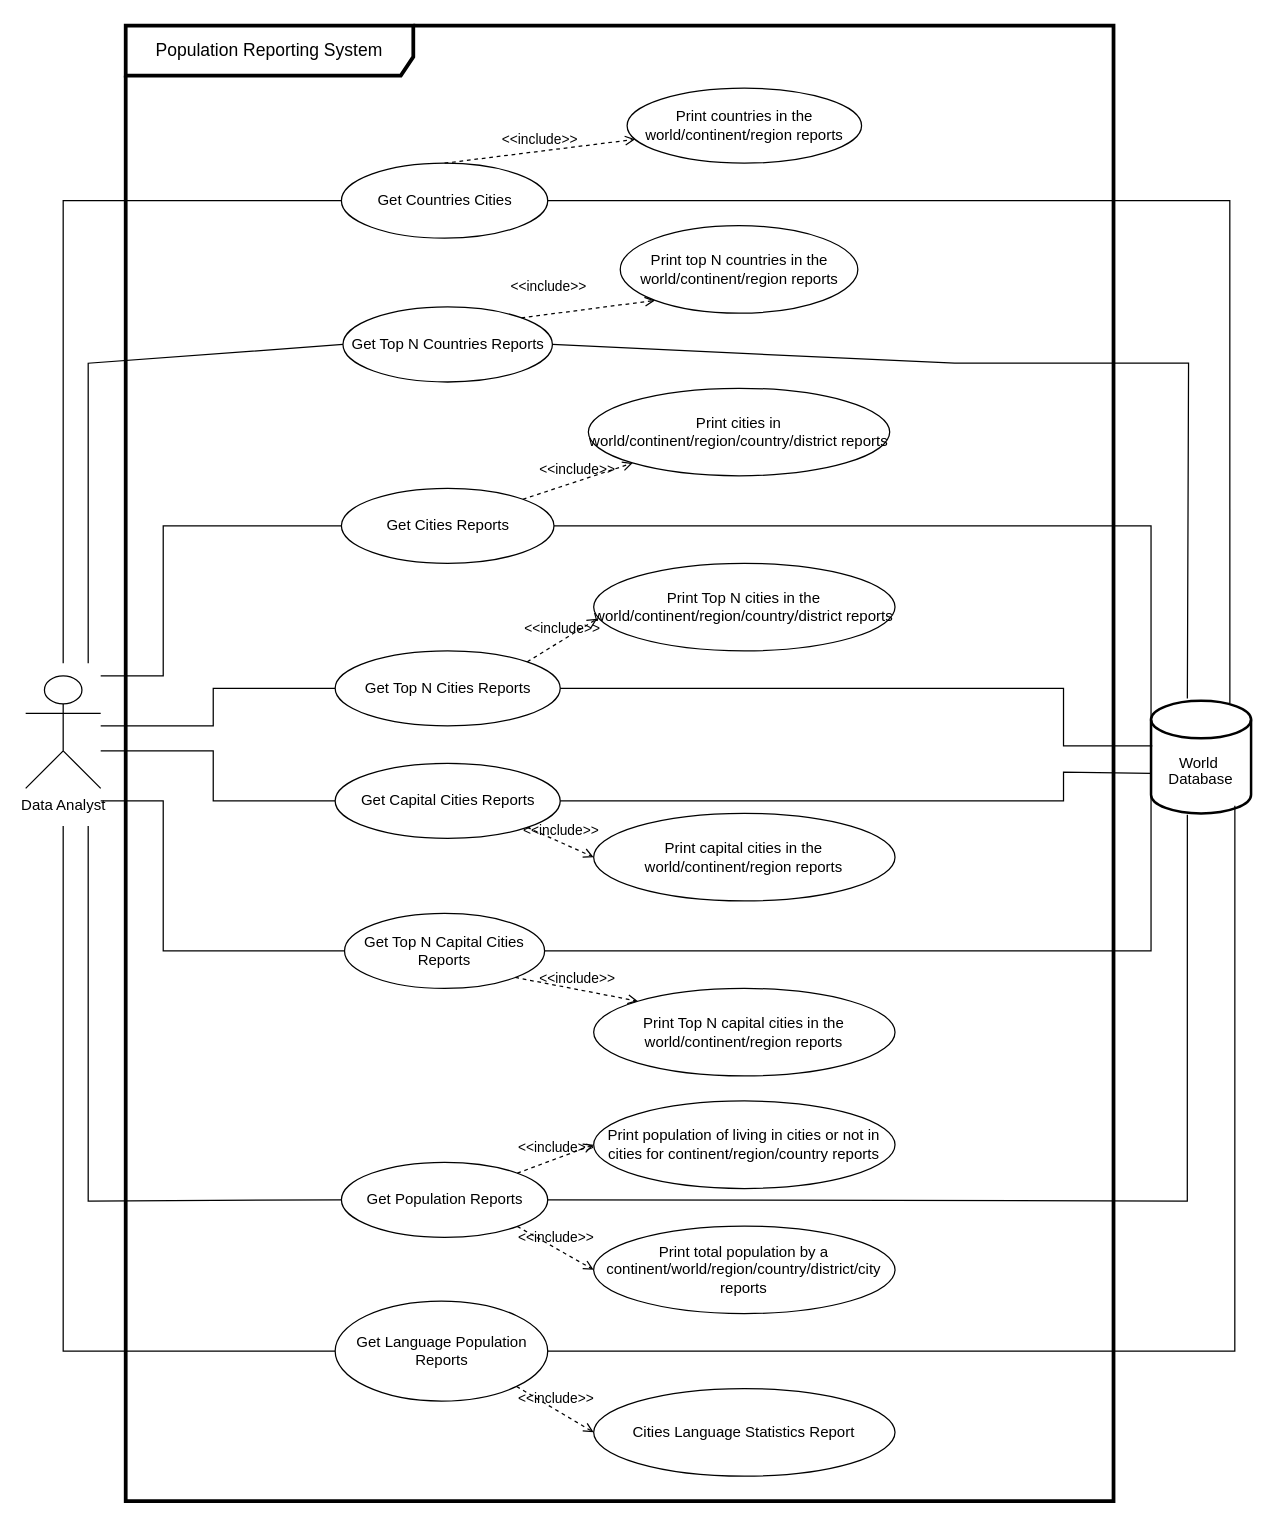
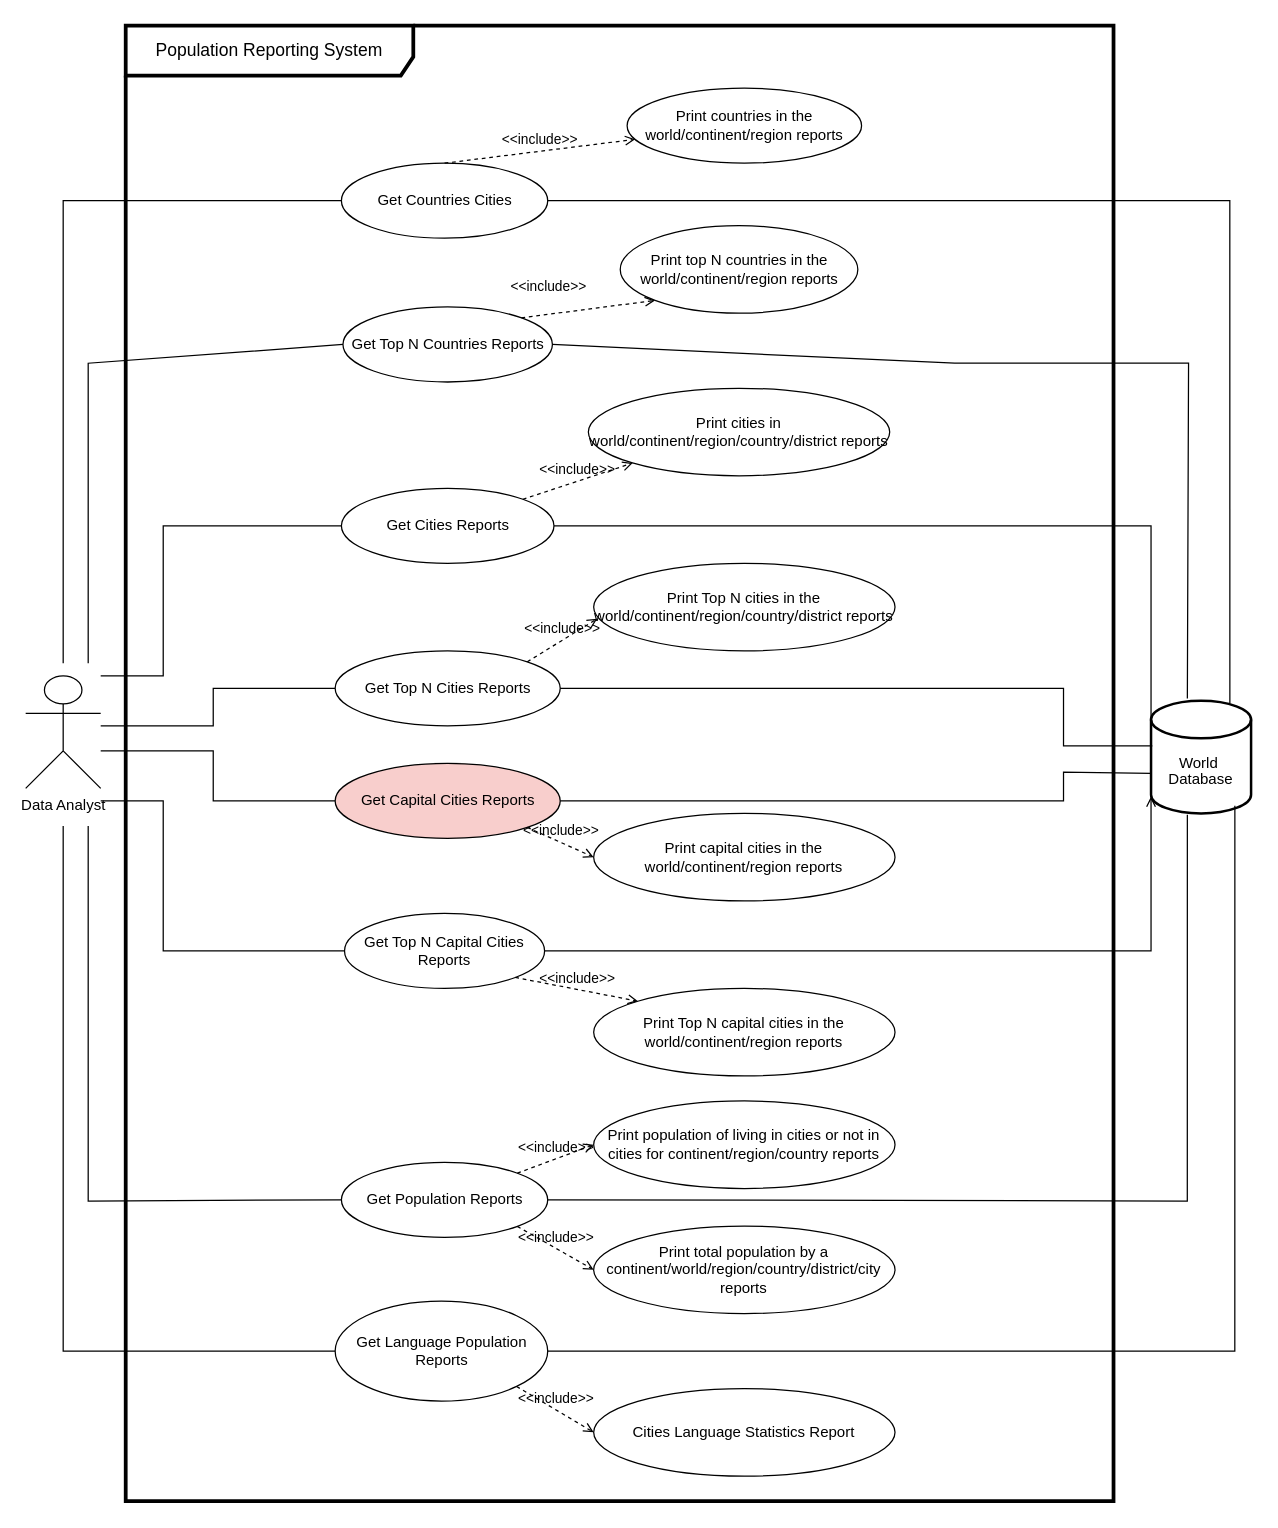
(448, 801) -> (448, 801)
(1151, 802) -> (1151, 802)
